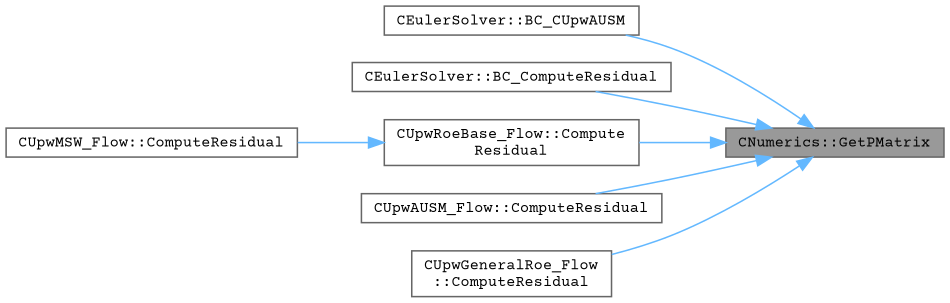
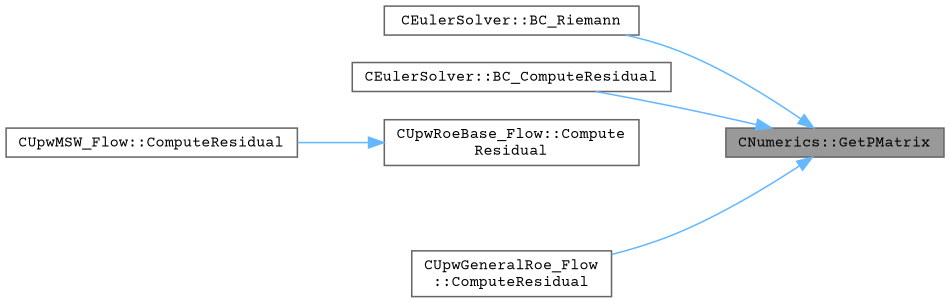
(512, 21) -> (512, 21)
(675, 143) -> none
(512, 208) -> none
